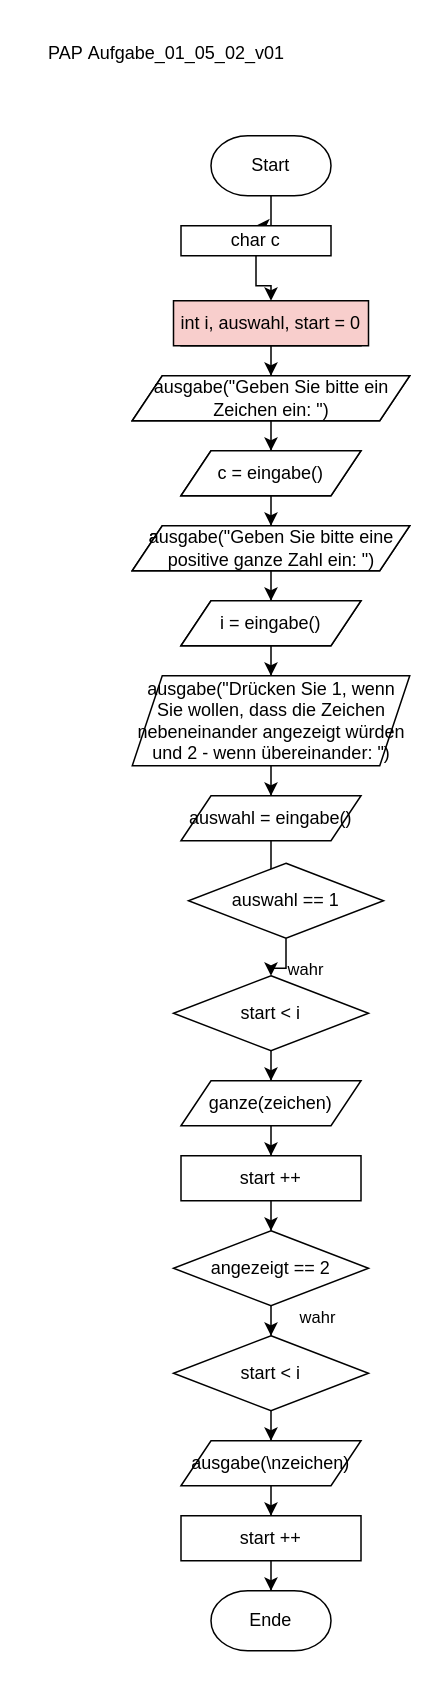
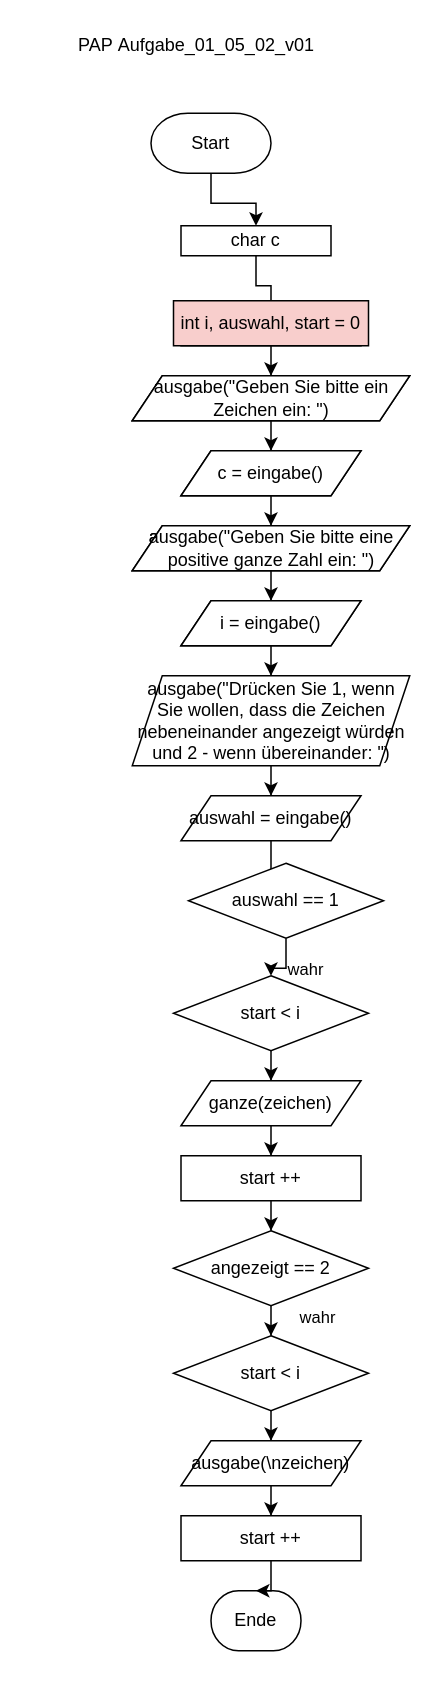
(166, 53) -> (196, 46)
(271, 166) -> (211, 143)
(268, 286) -> (271, 288)
(271, 1621) -> (256, 1621)
